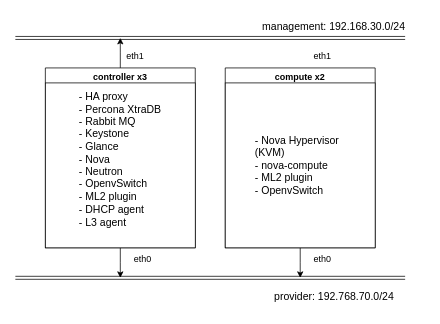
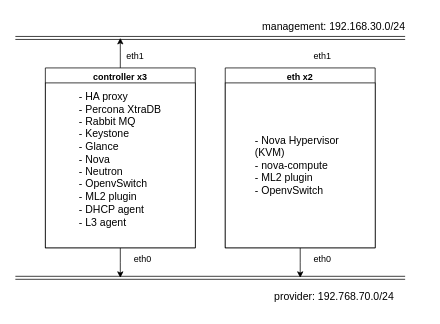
(300, 77) -> (300, 77)
